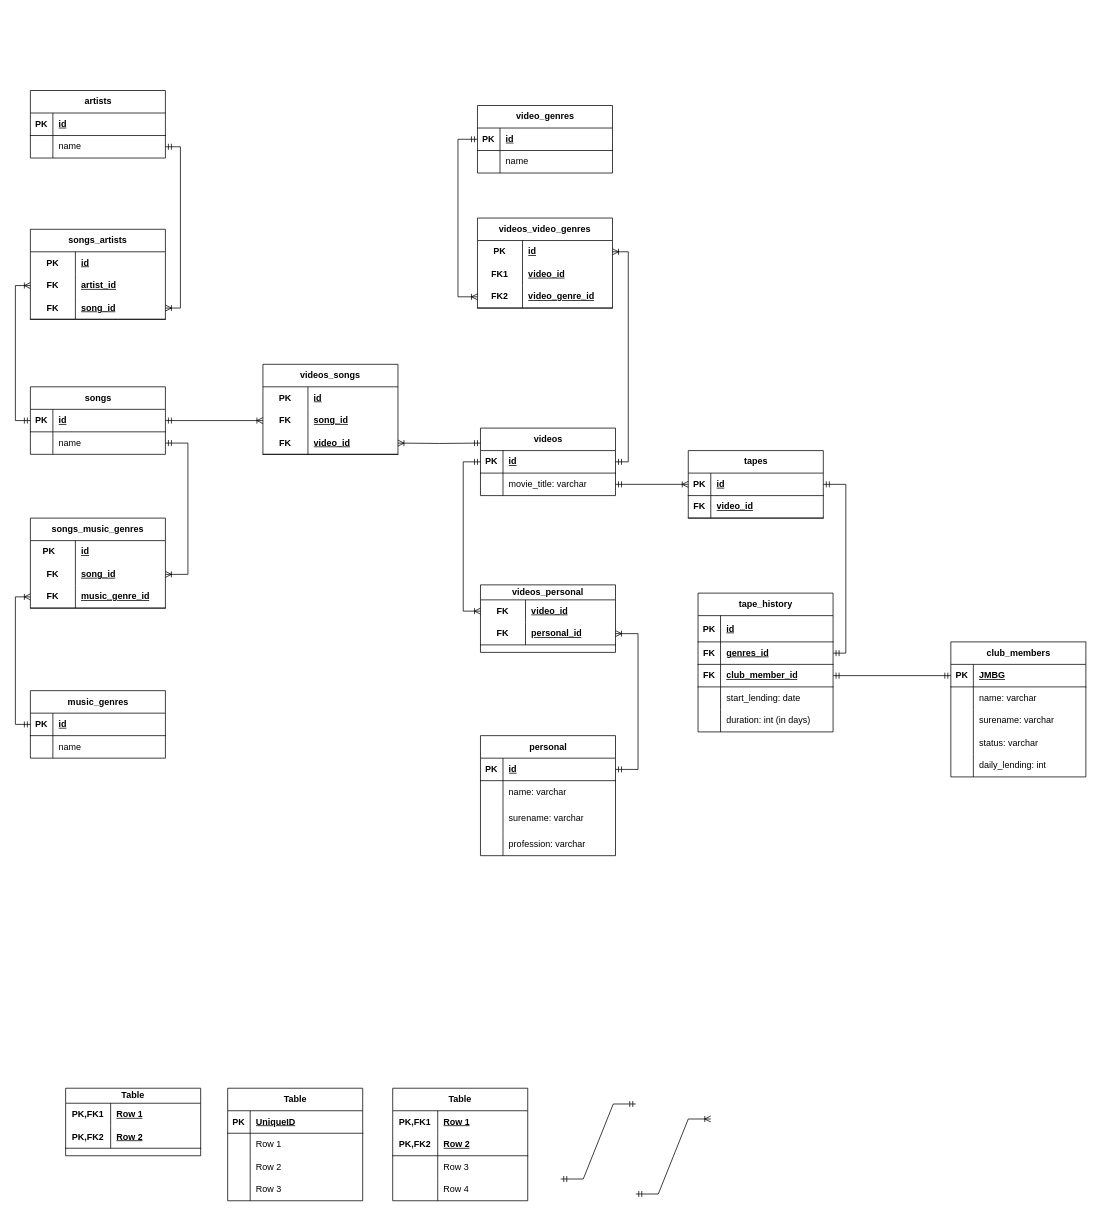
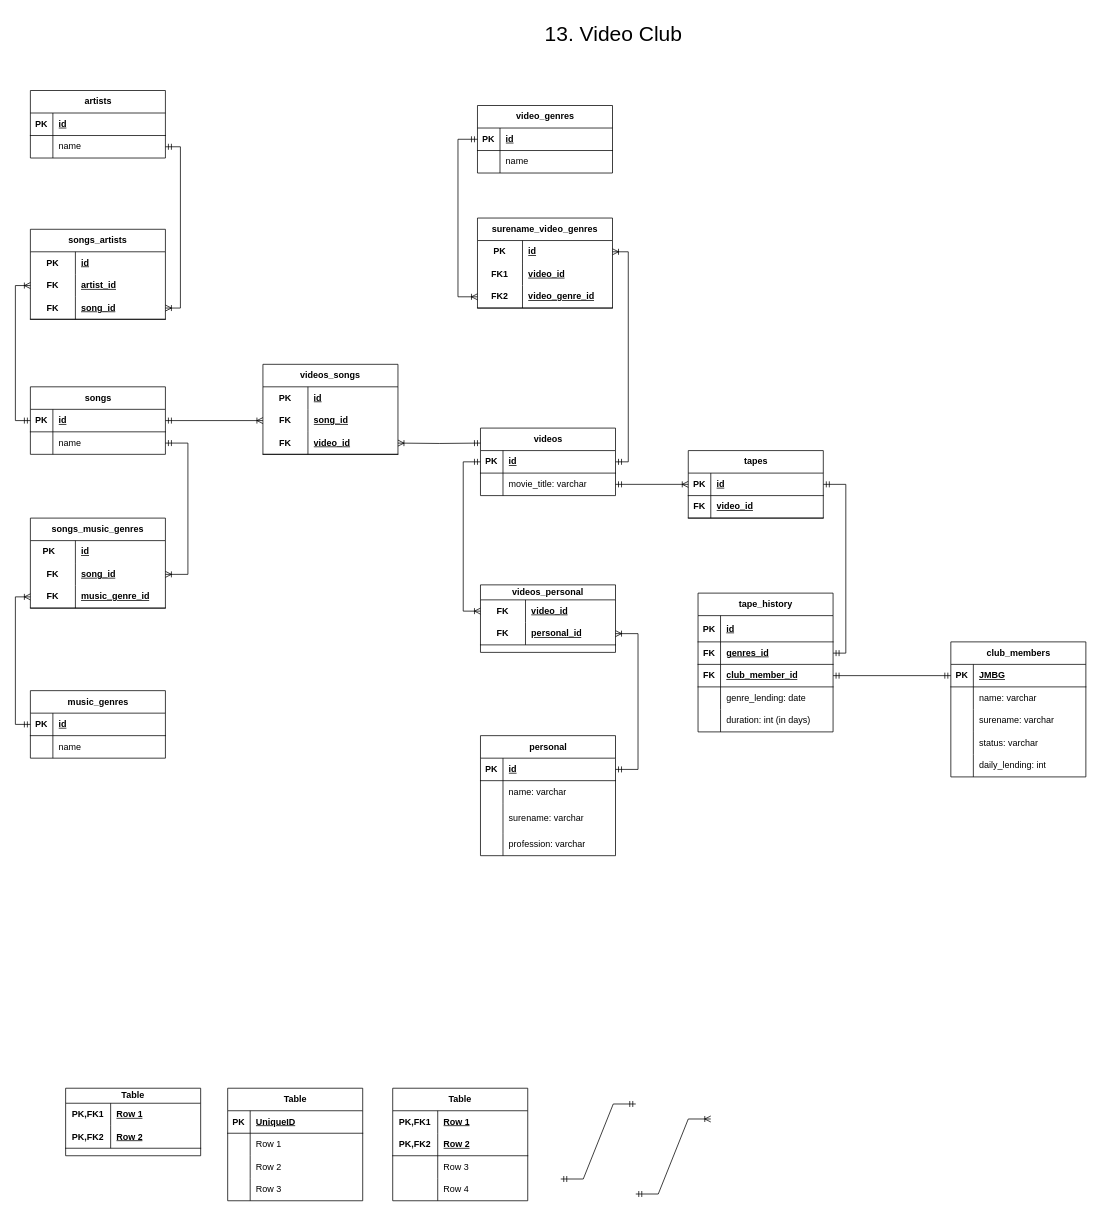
none -> (613, 34)
(545, 229) -> (545, 229)
(770, 698) -> (770, 698)
